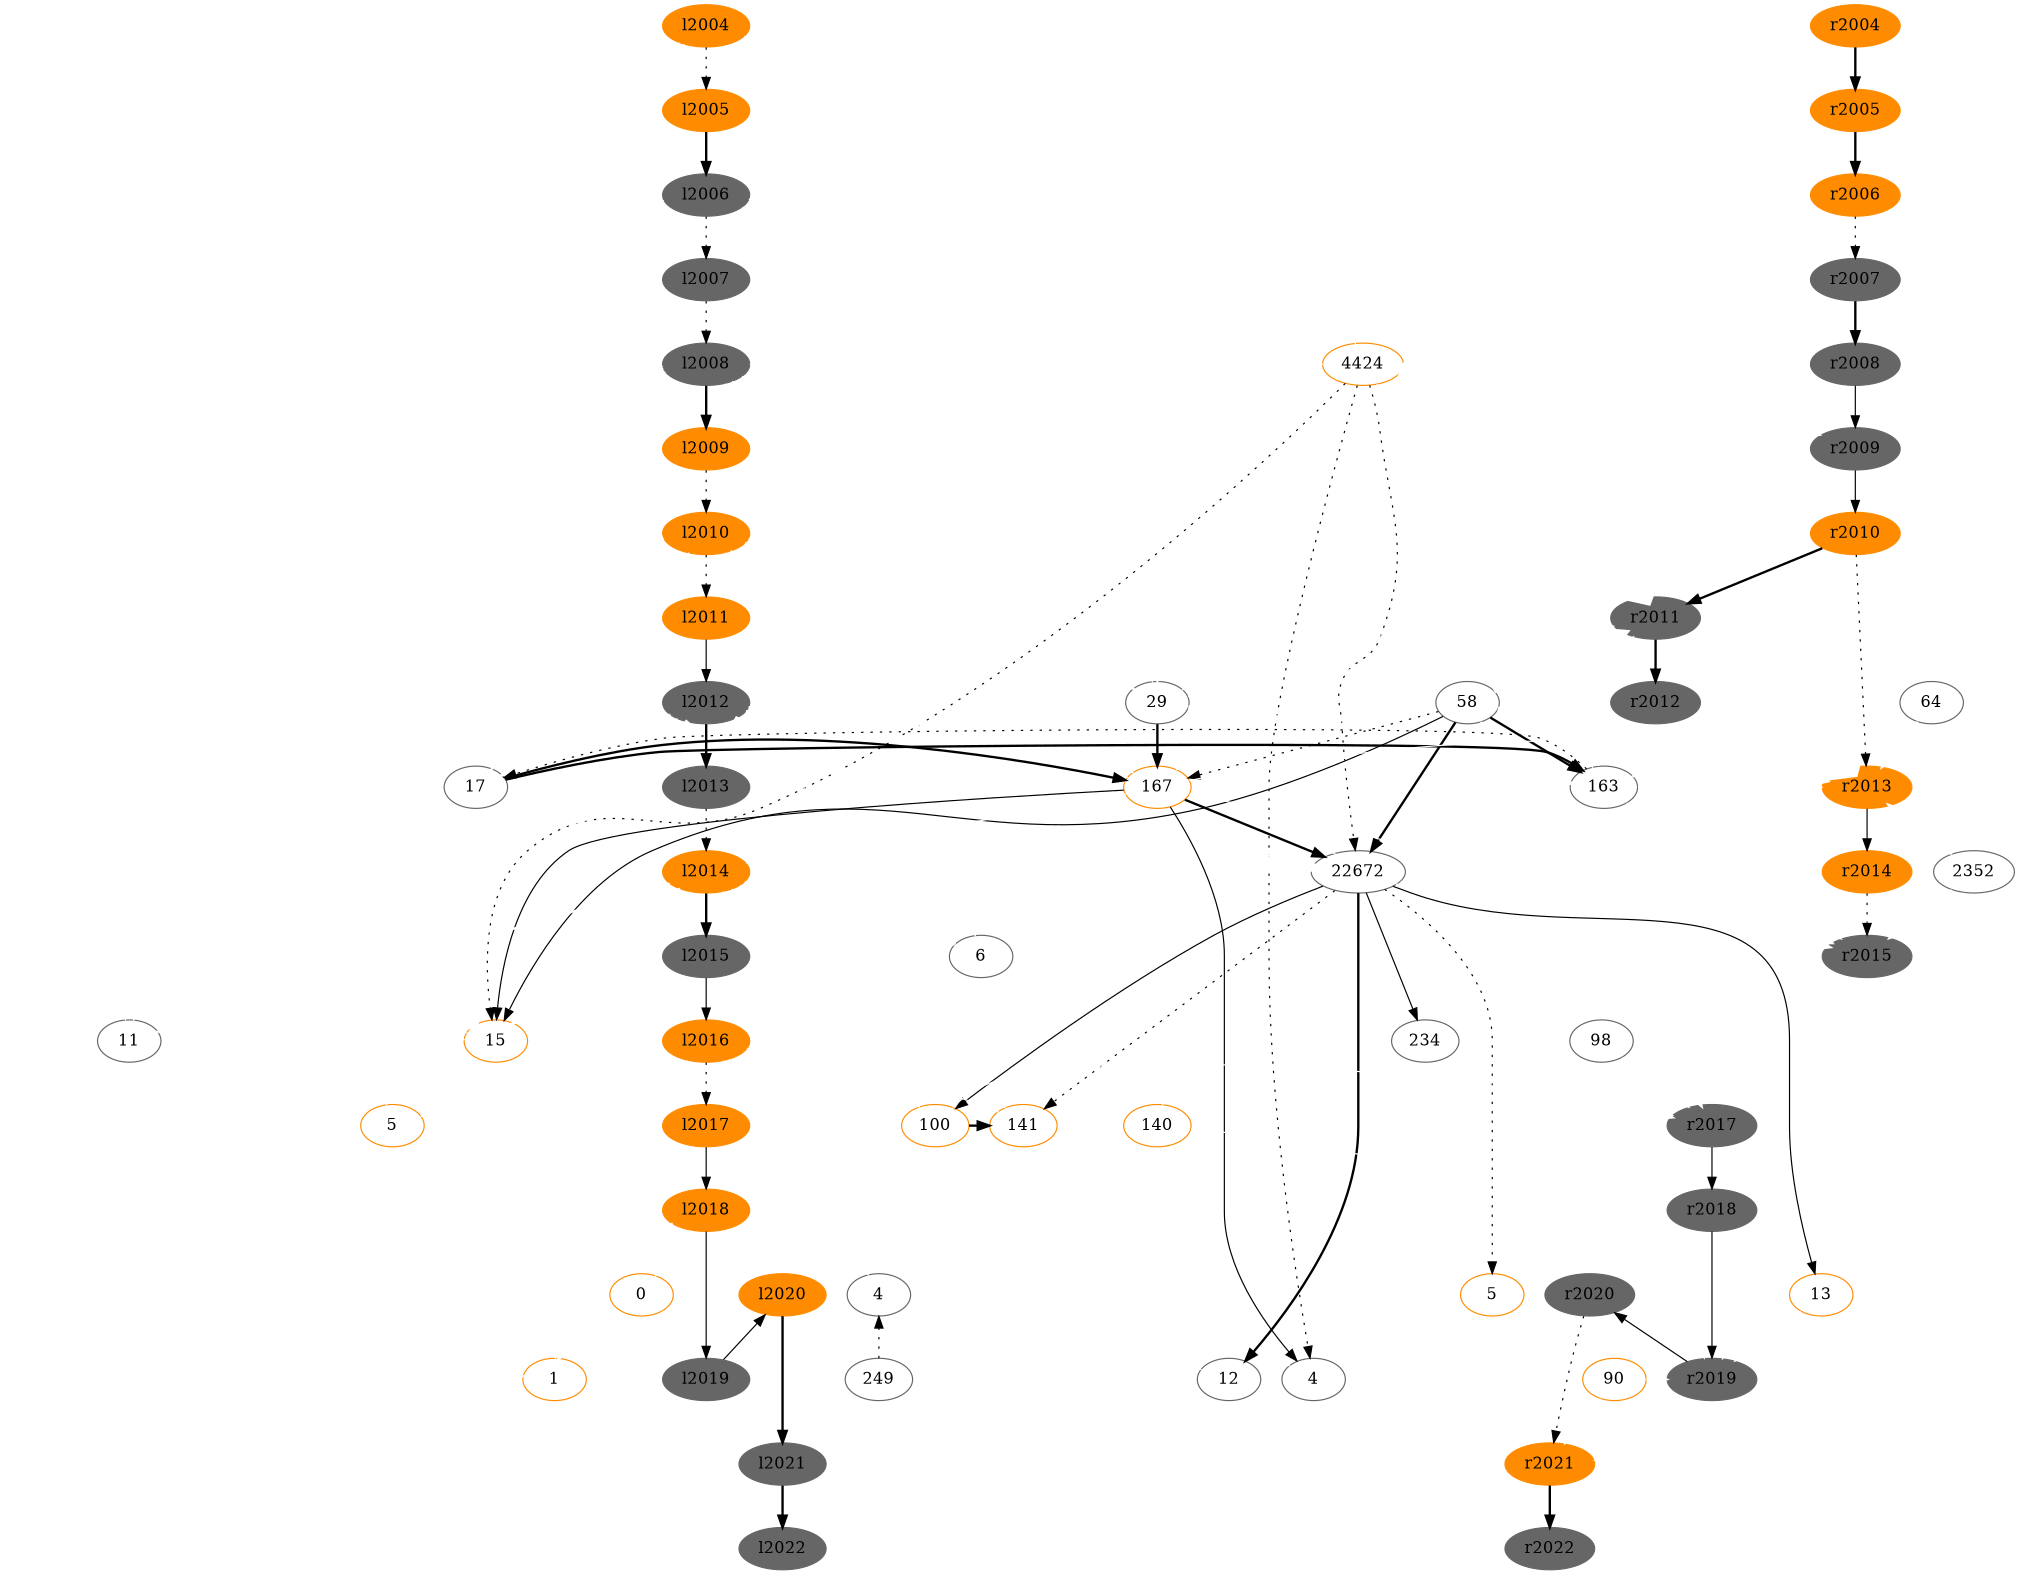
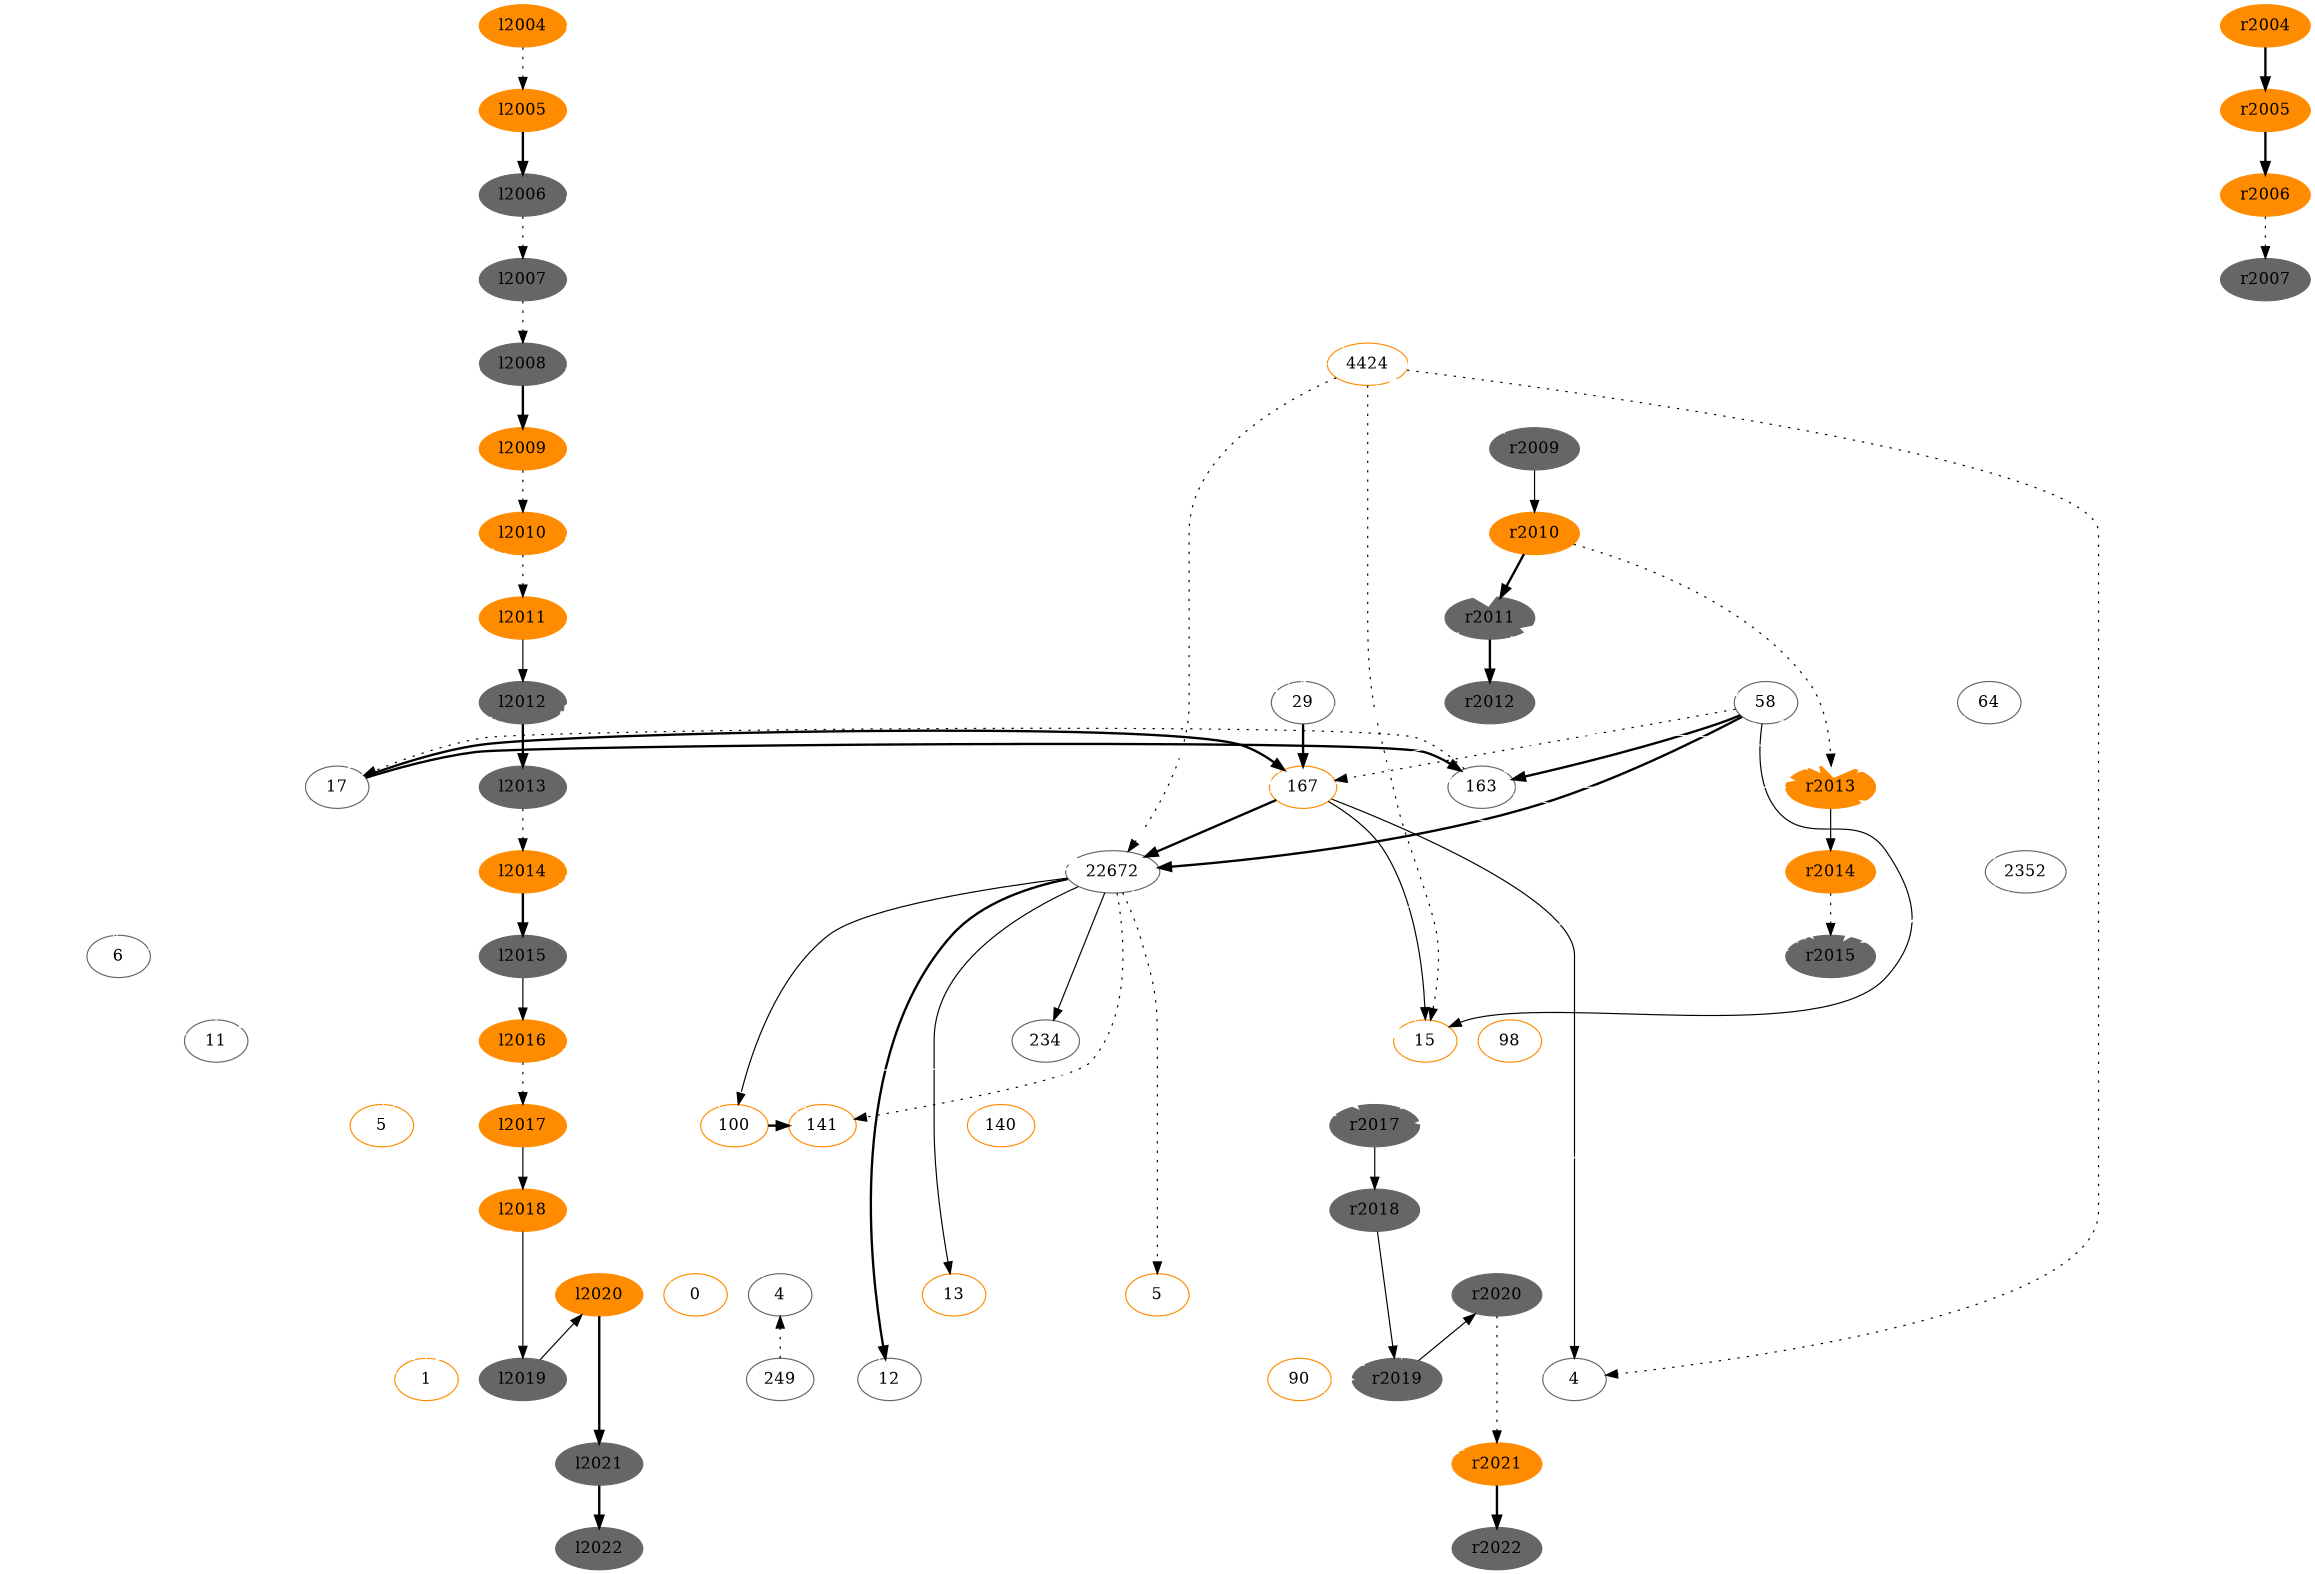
(1855, 364) -> none
(1602, 1041) -> (1510, 1041)
